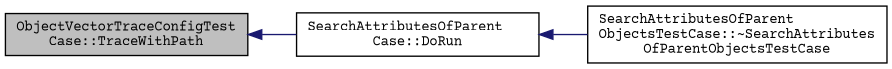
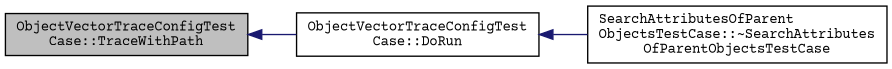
(418, 35) -> (418, 35)
